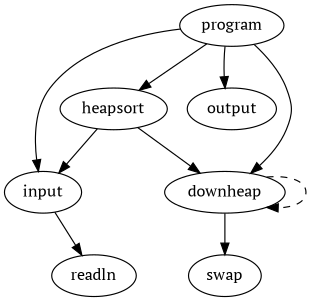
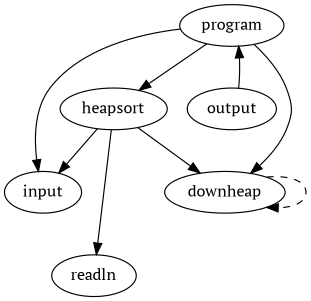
(224, 61) -> (240, 73)
(65, 229) -> (105, 186)
(225, 276) -> none
